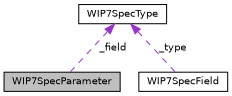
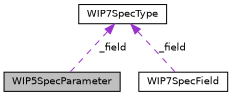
(172, 48) -> (171, 48)
(62, 82) -> (62, 82)
